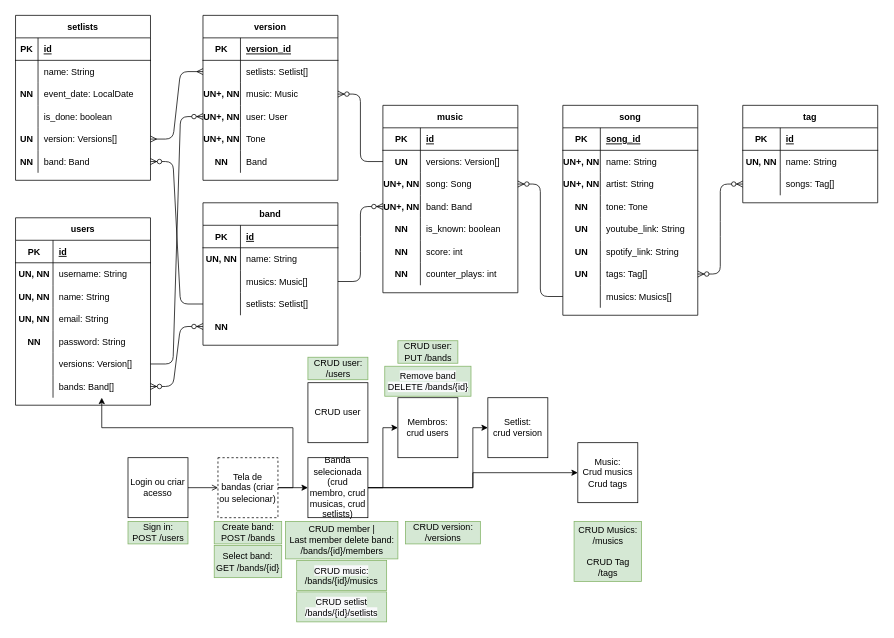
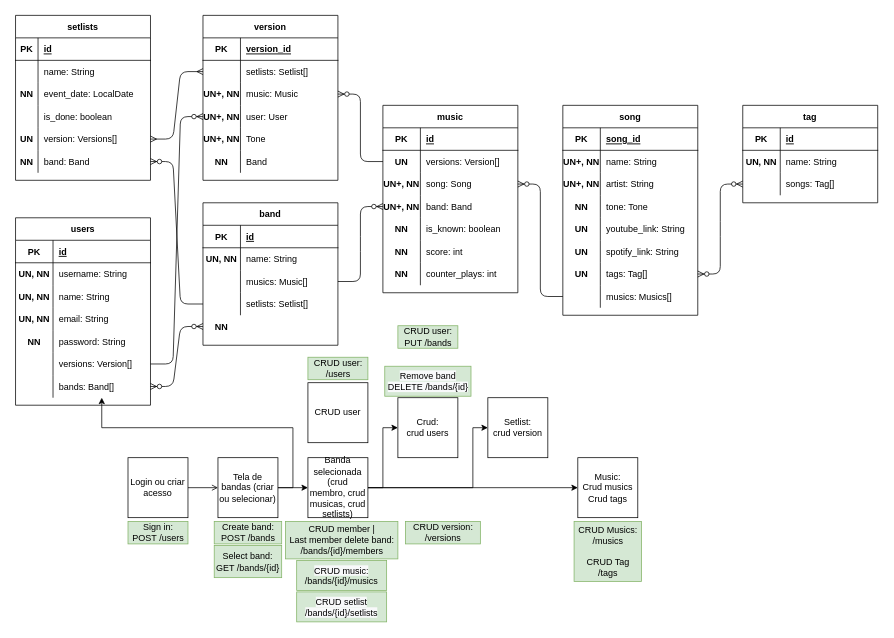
(428, 352) -> (428, 337)
(428, 428) -> (428, 428)
(608, 473) -> (608, 488)
(248, 488) -> (248, 488)
